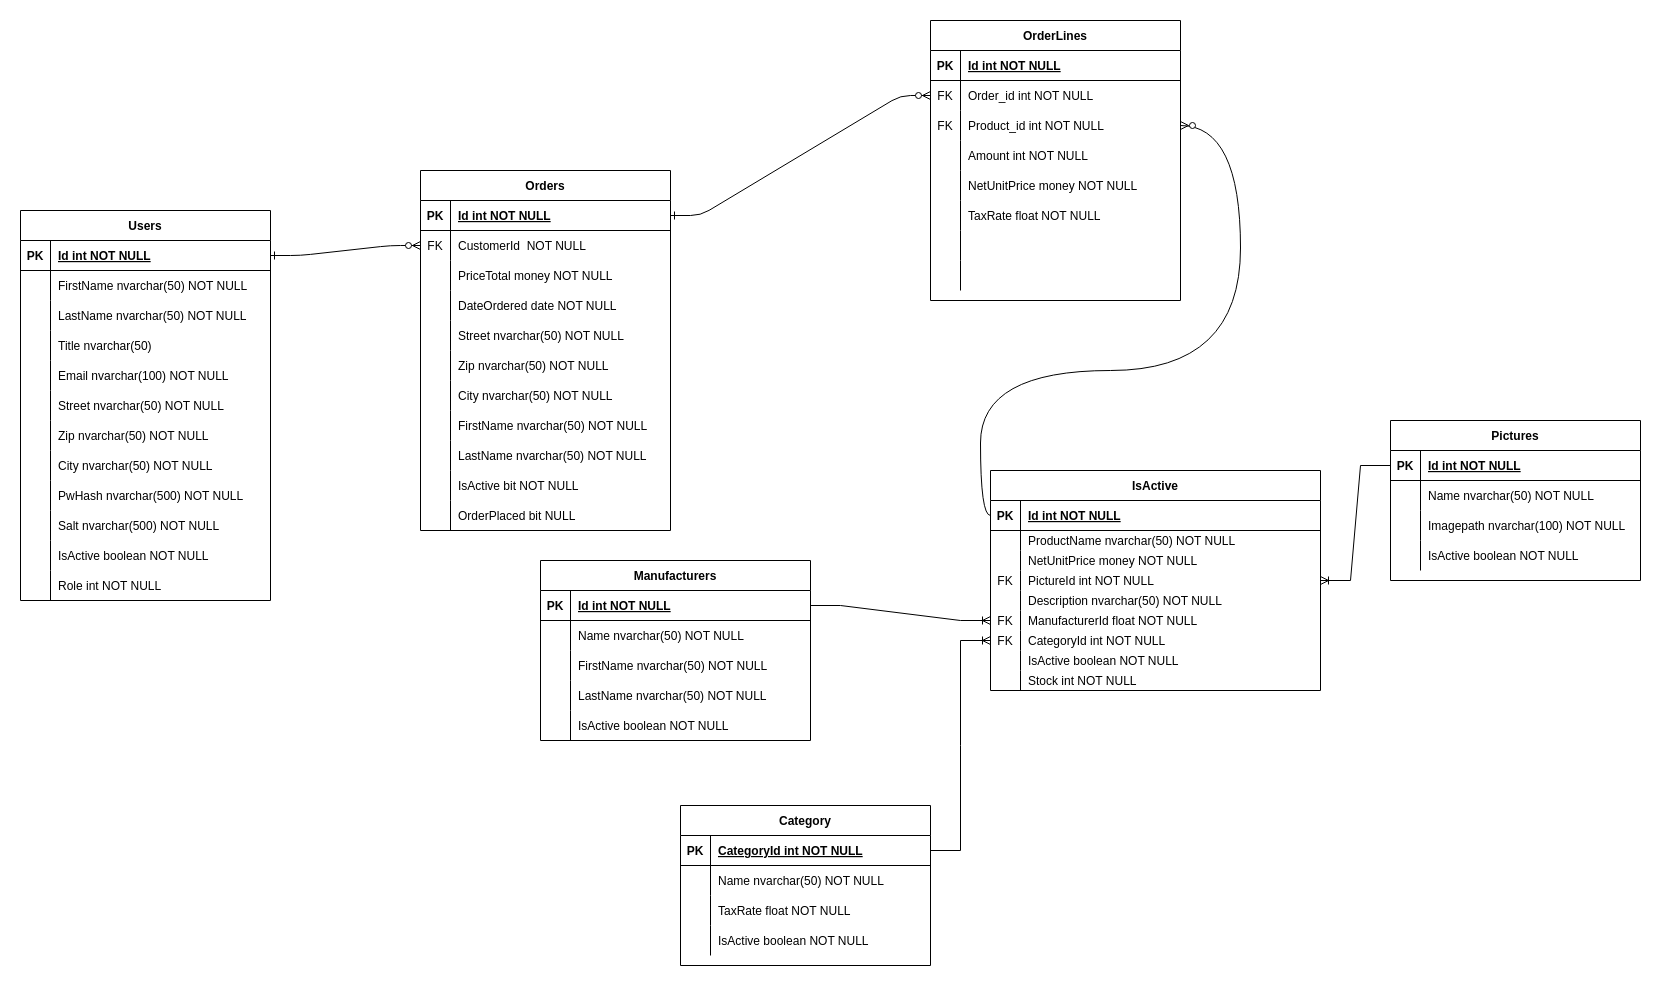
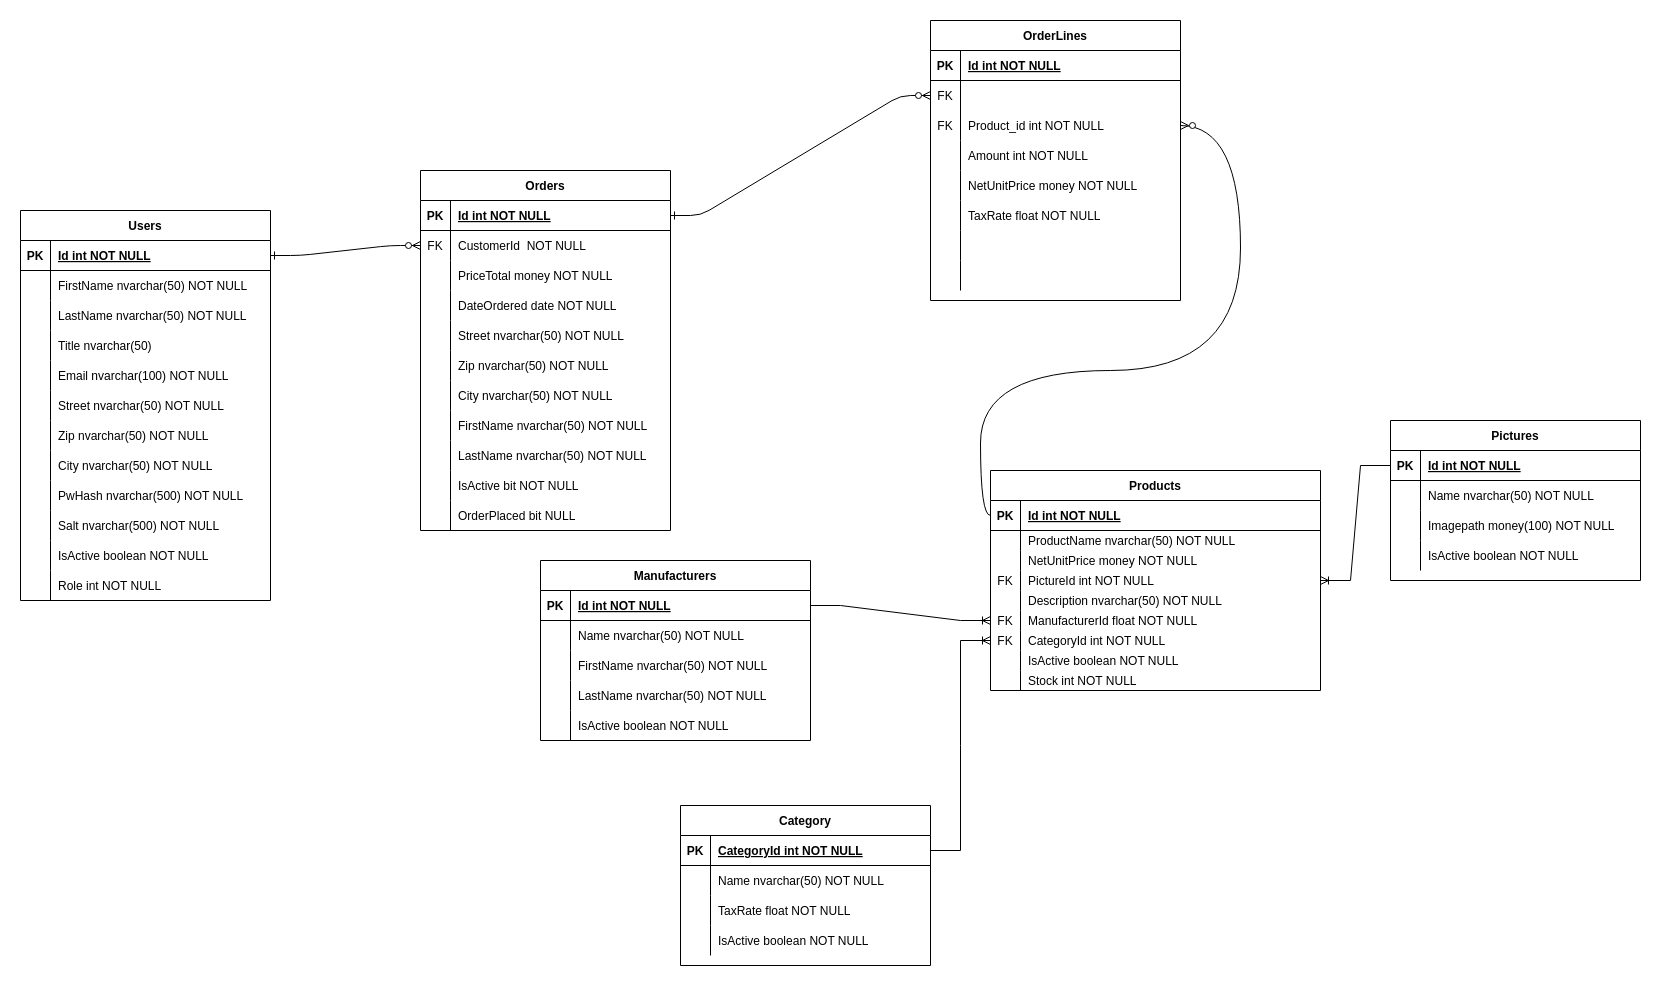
(1071, 96) -> none
(1155, 486) -> (1155, 486)
(1531, 526) -> (1521, 526)
